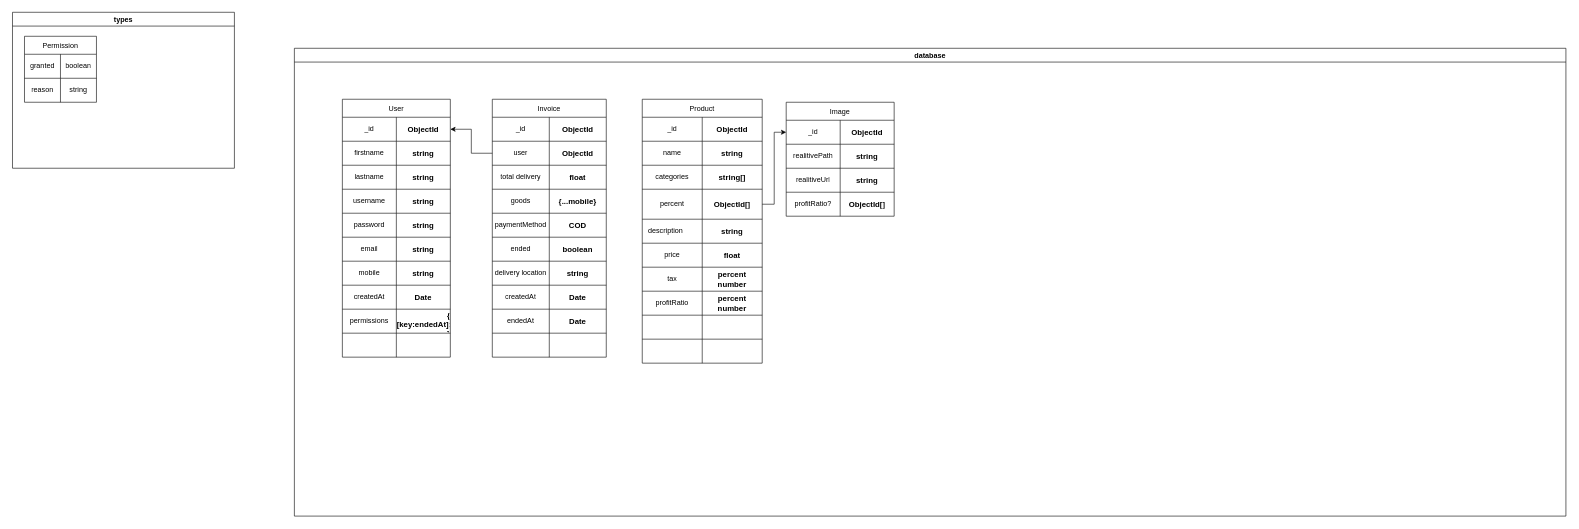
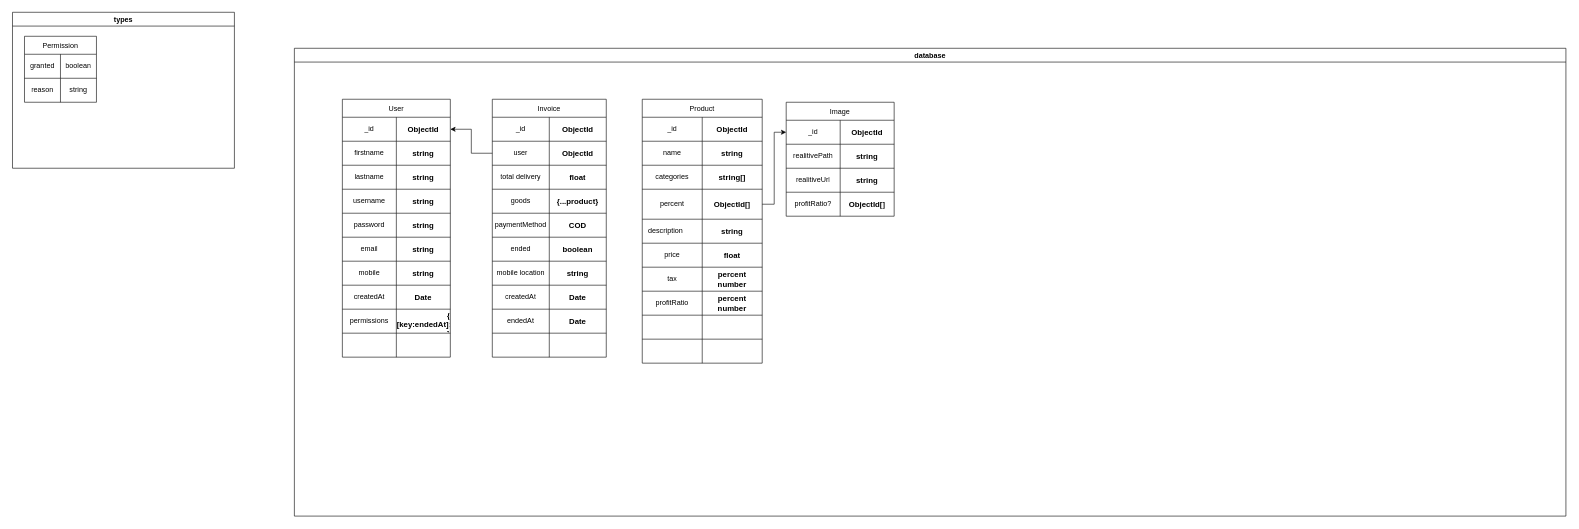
(578, 201) -> (578, 201)
(521, 273) -> (521, 273)
